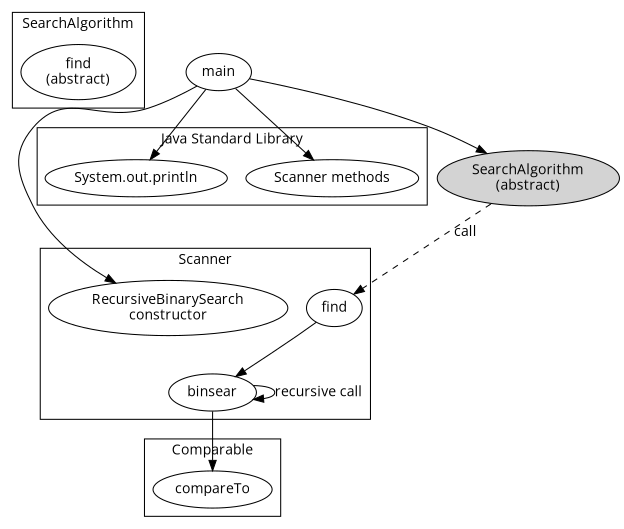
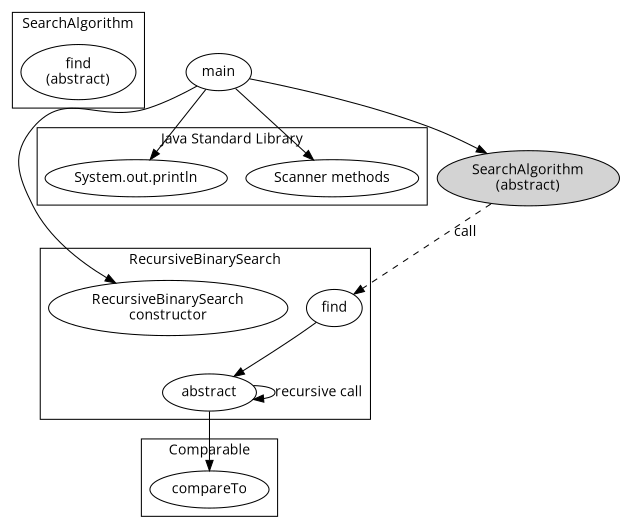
(205, 260) -> (205, 260)
(213, 393) -> (209, 393)
